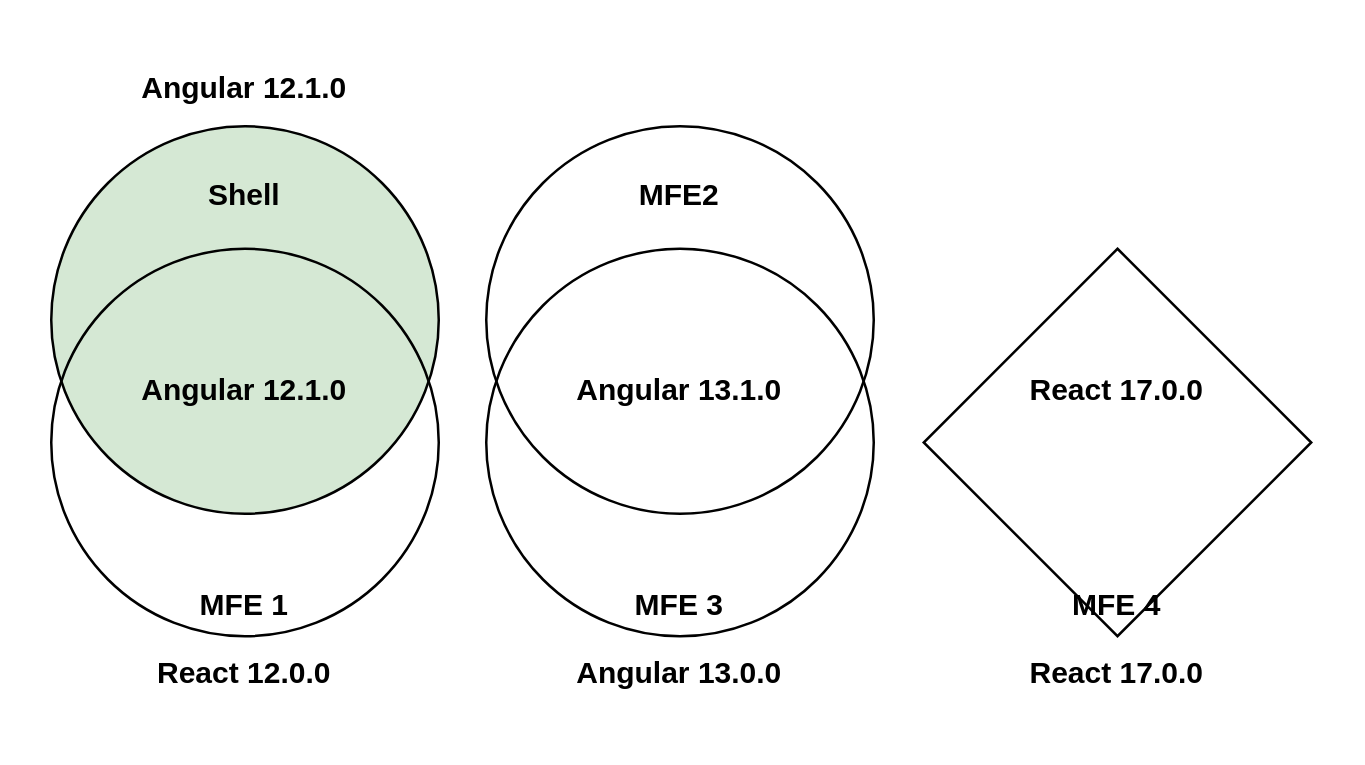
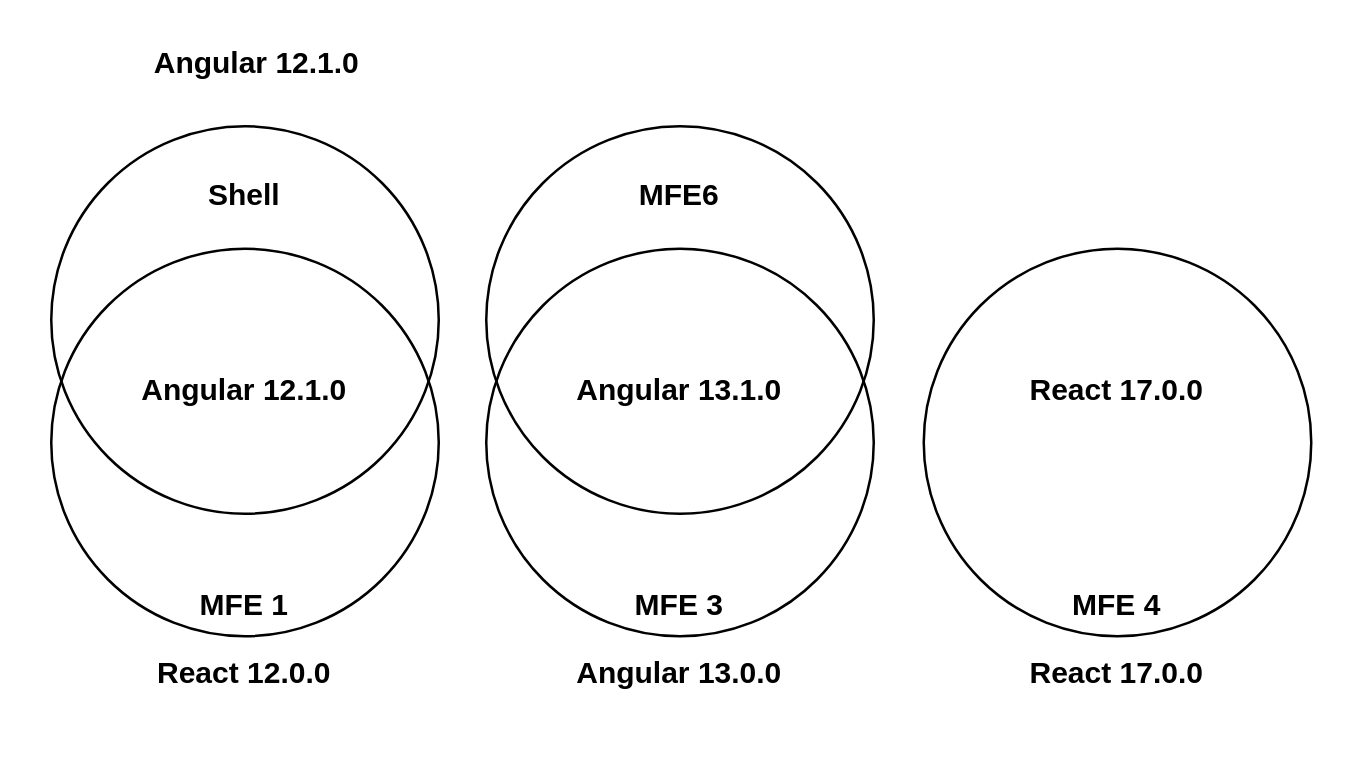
(245, 89) -> (258, 64)
(245, 320) -> (245, 320)
(680, 321) -> (680, 321)
(1118, 443) -> (1118, 443)
